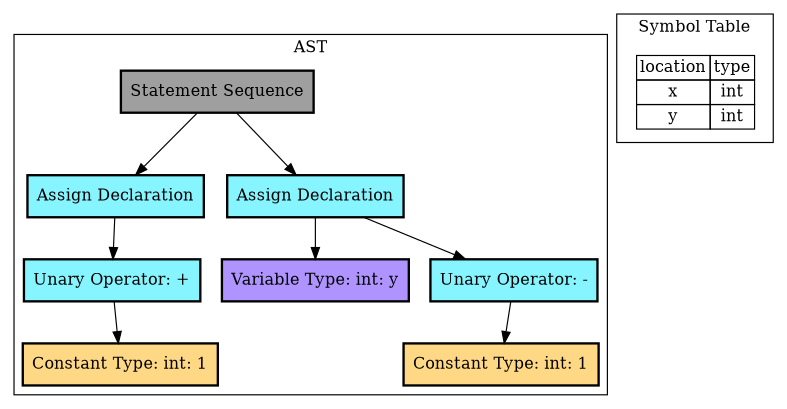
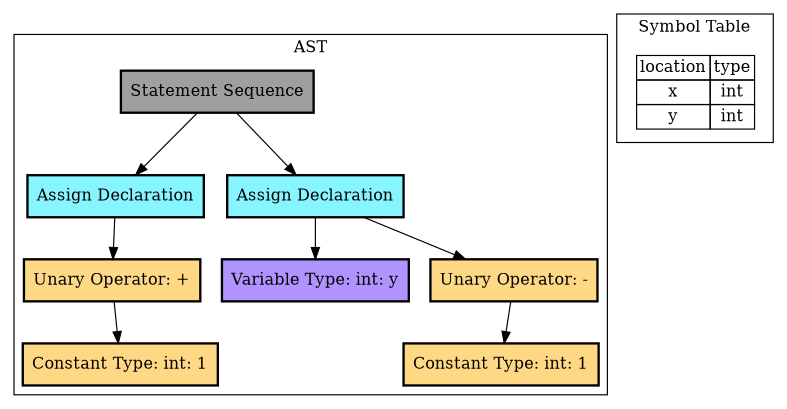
(112, 280) -> (112, 280)
(514, 280) -> (514, 280)
